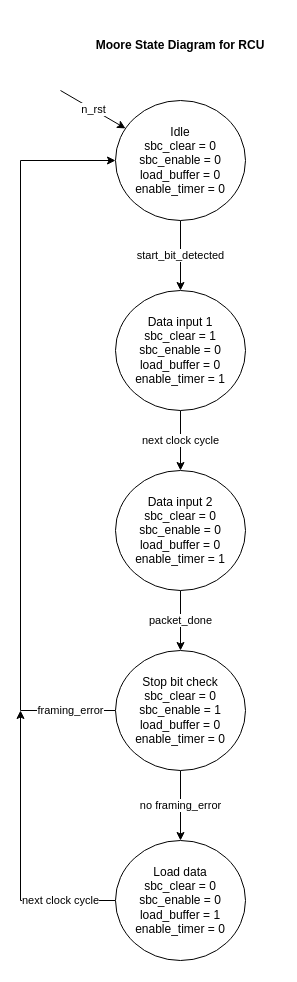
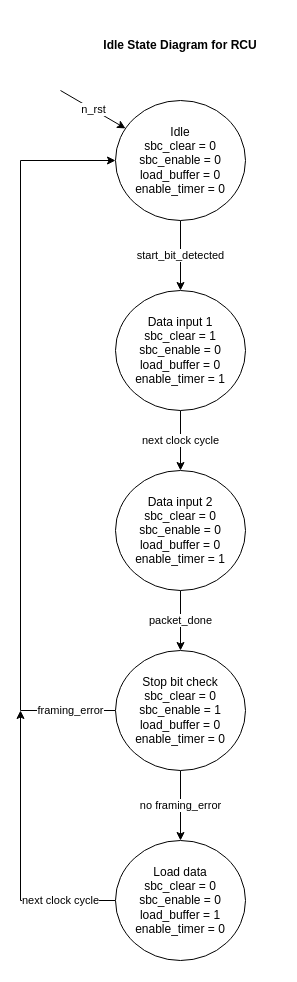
(181, 46) -> (181, 46)
